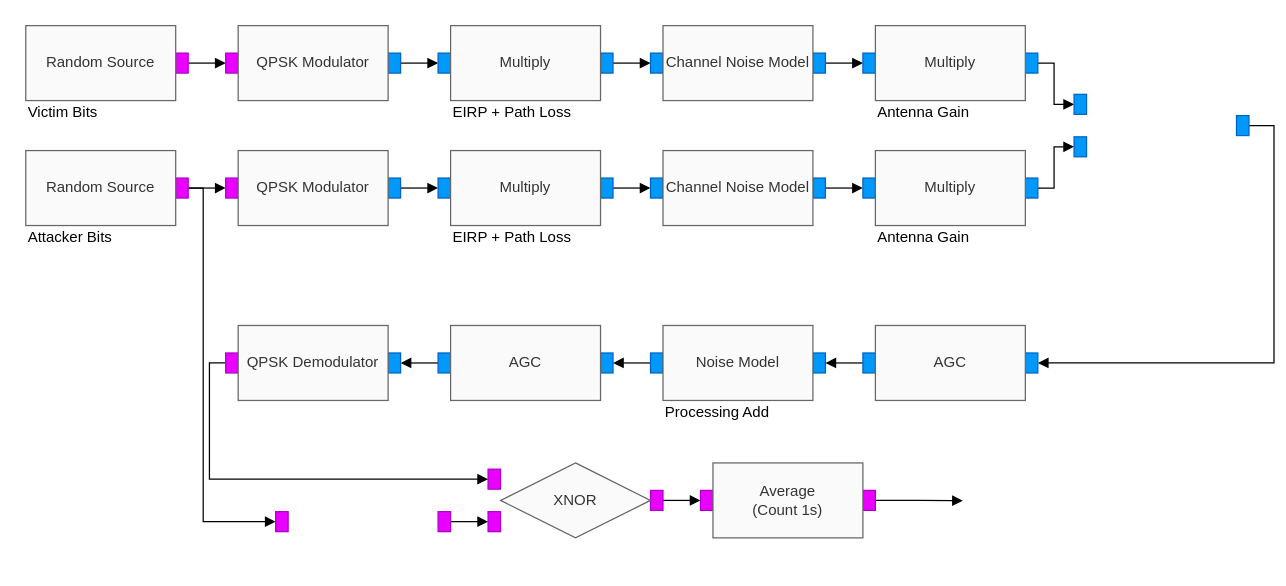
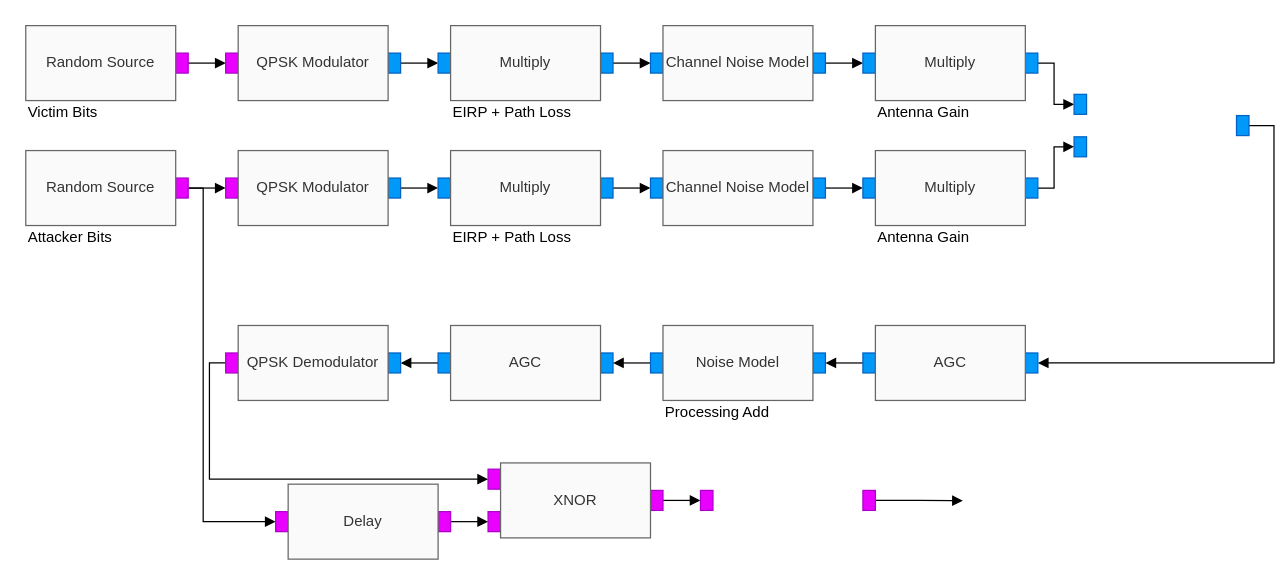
(576, 501) -> (576, 501)
(788, 501) -> none
none -> (363, 522)
